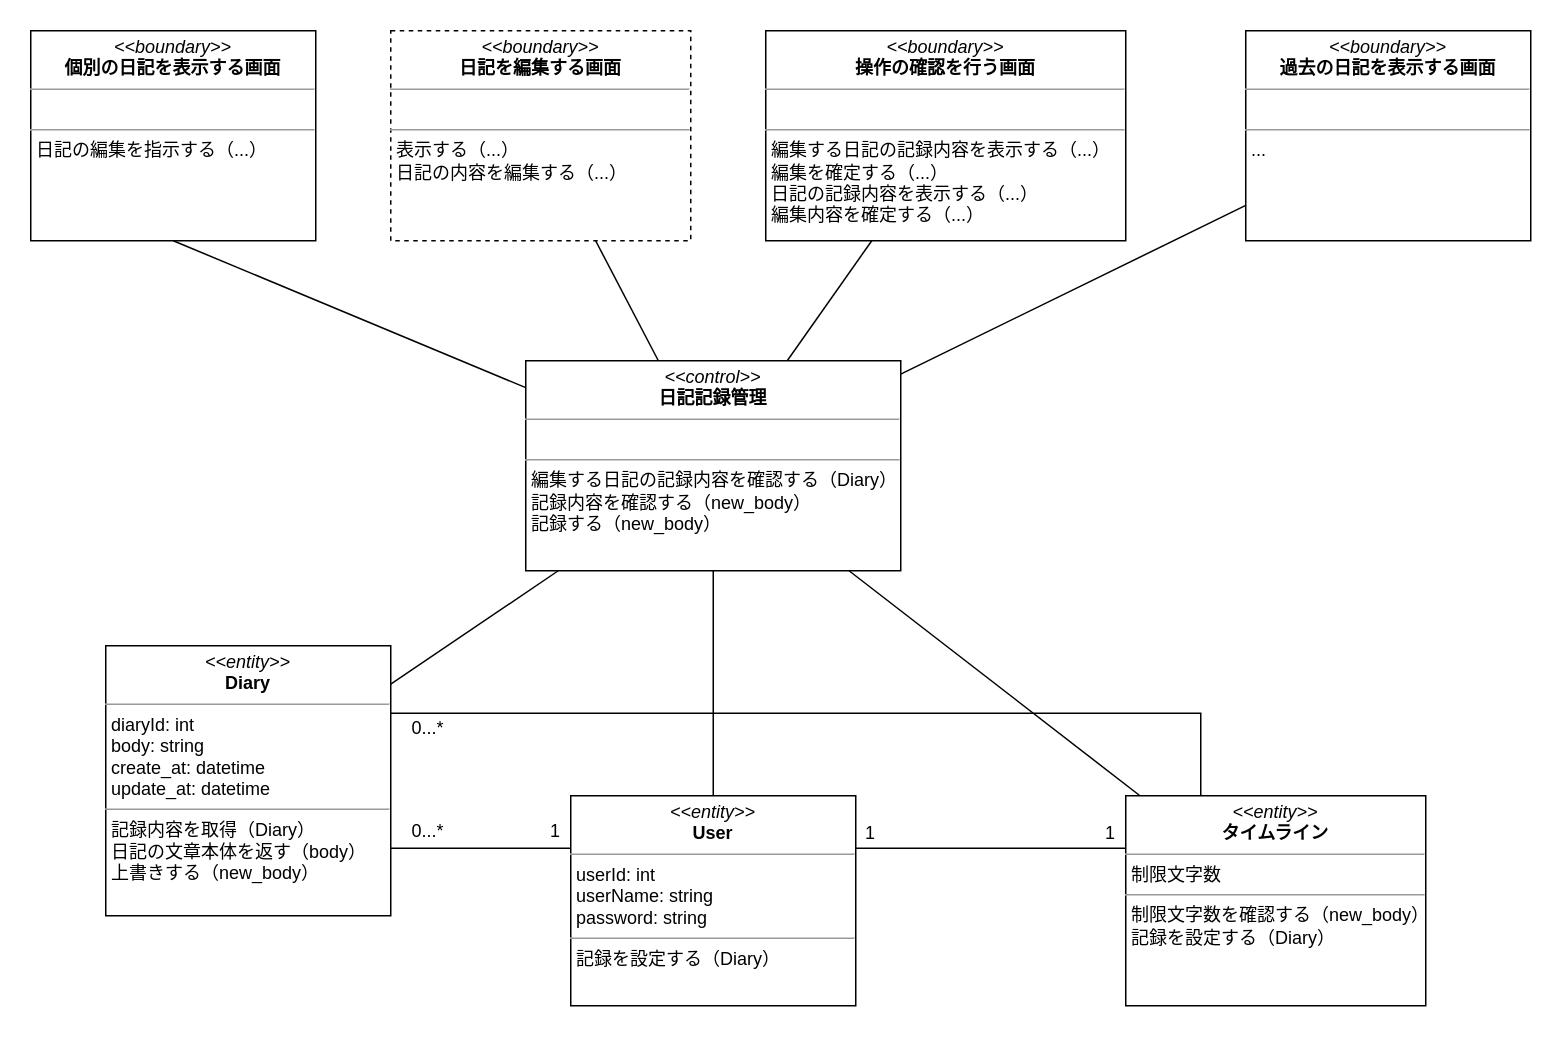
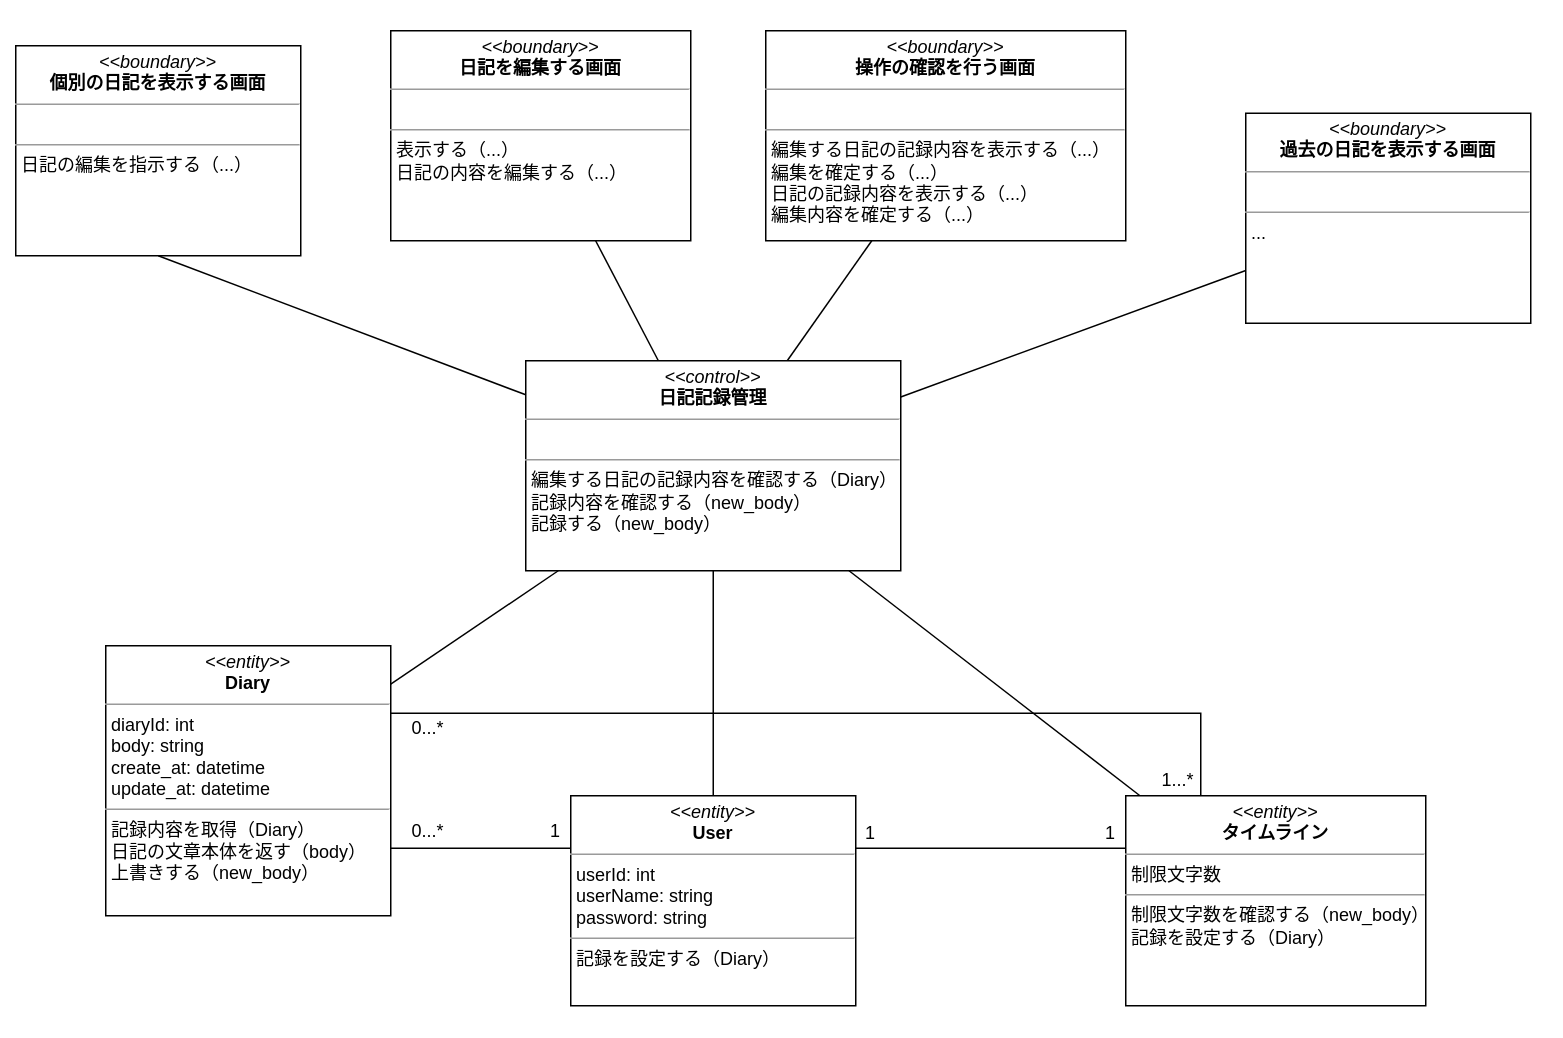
(173, 136) -> (158, 151)
(541, 136) -> (541, 136)
(1388, 136) -> (1388, 218)
none -> (1178, 781)
